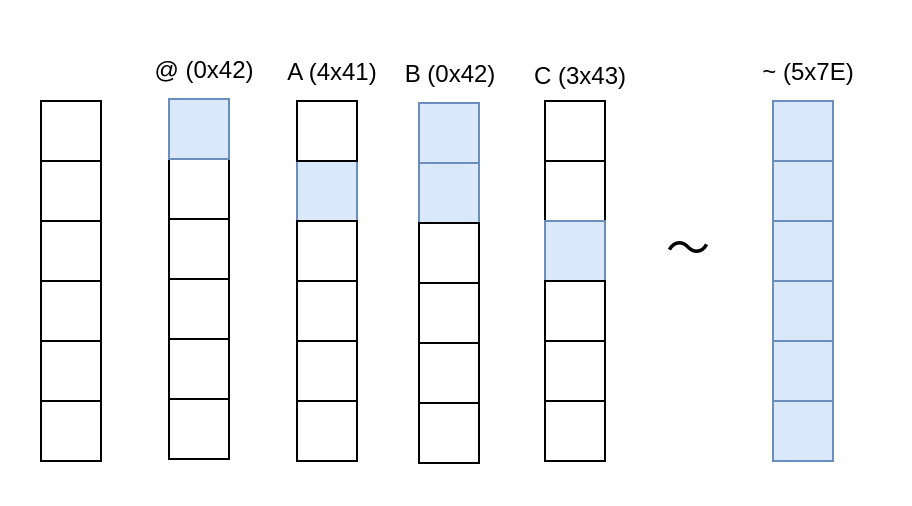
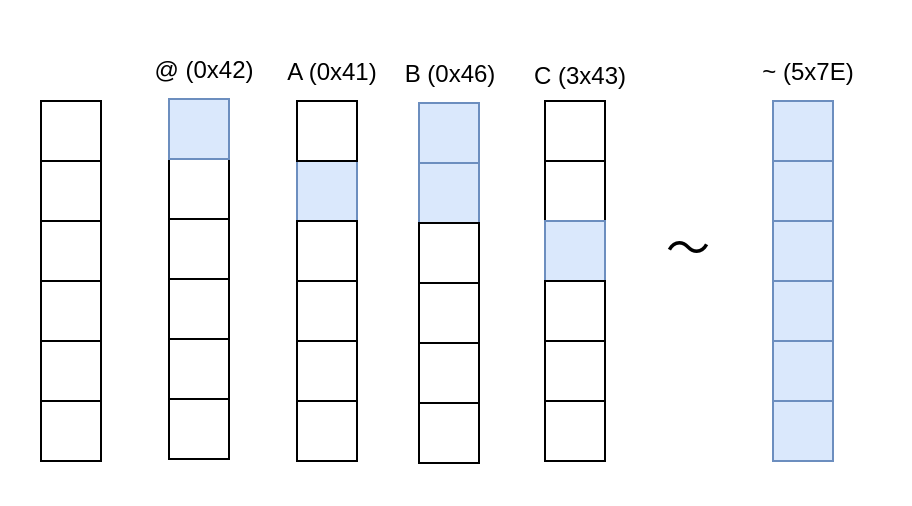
(333, 73) -> (333, 73)
(451, 75) -> (451, 75)
